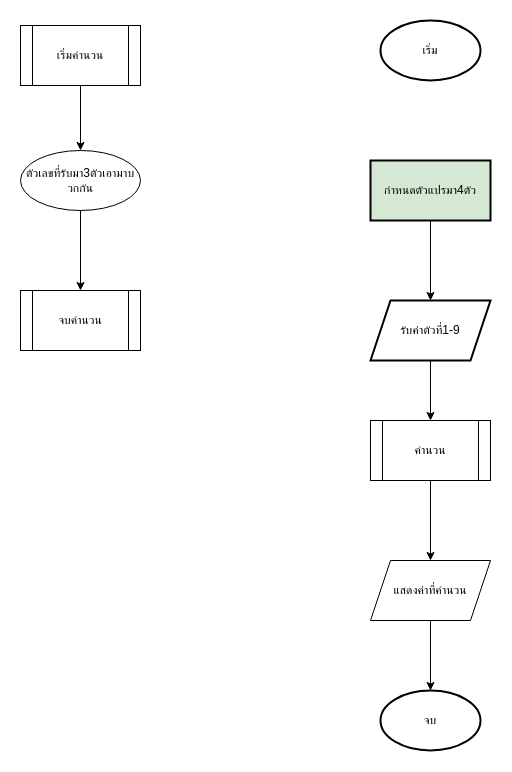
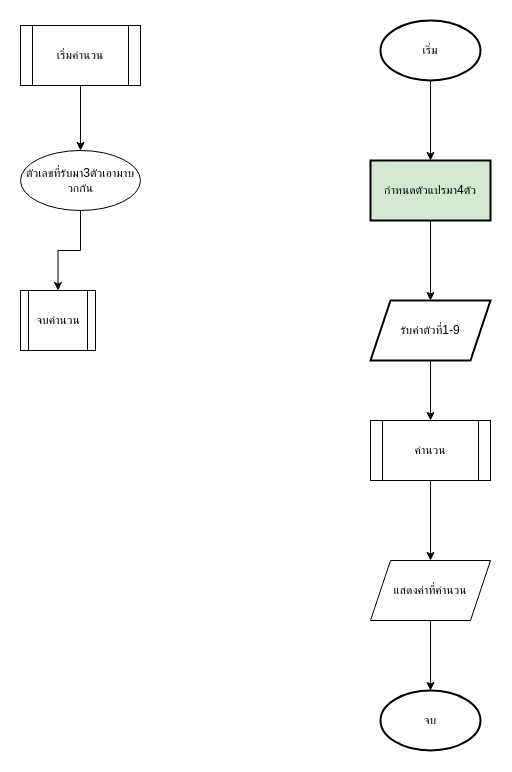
none -> (431, 117)
(81, 321) -> (58, 321)
